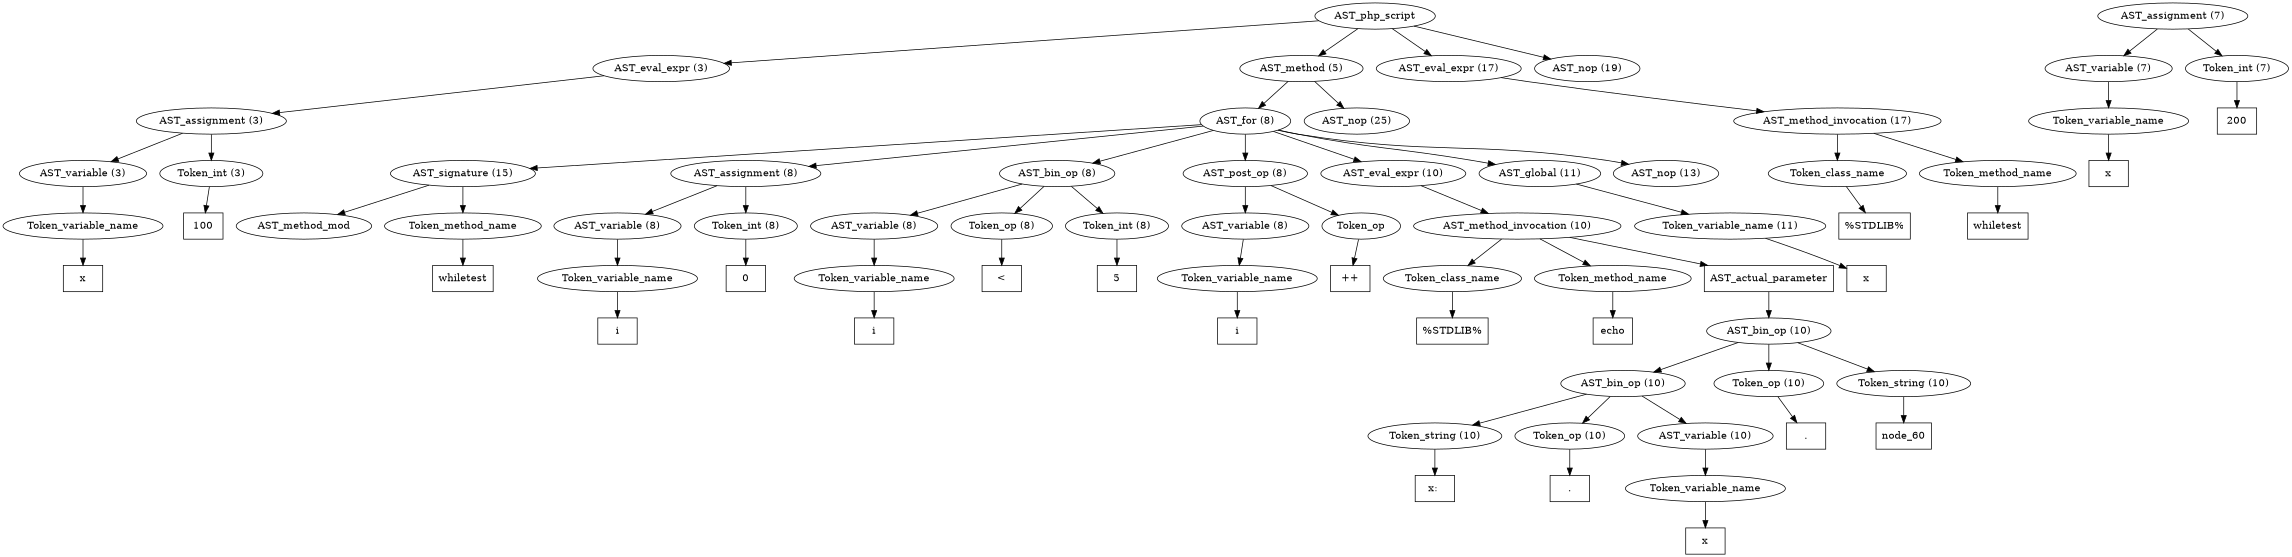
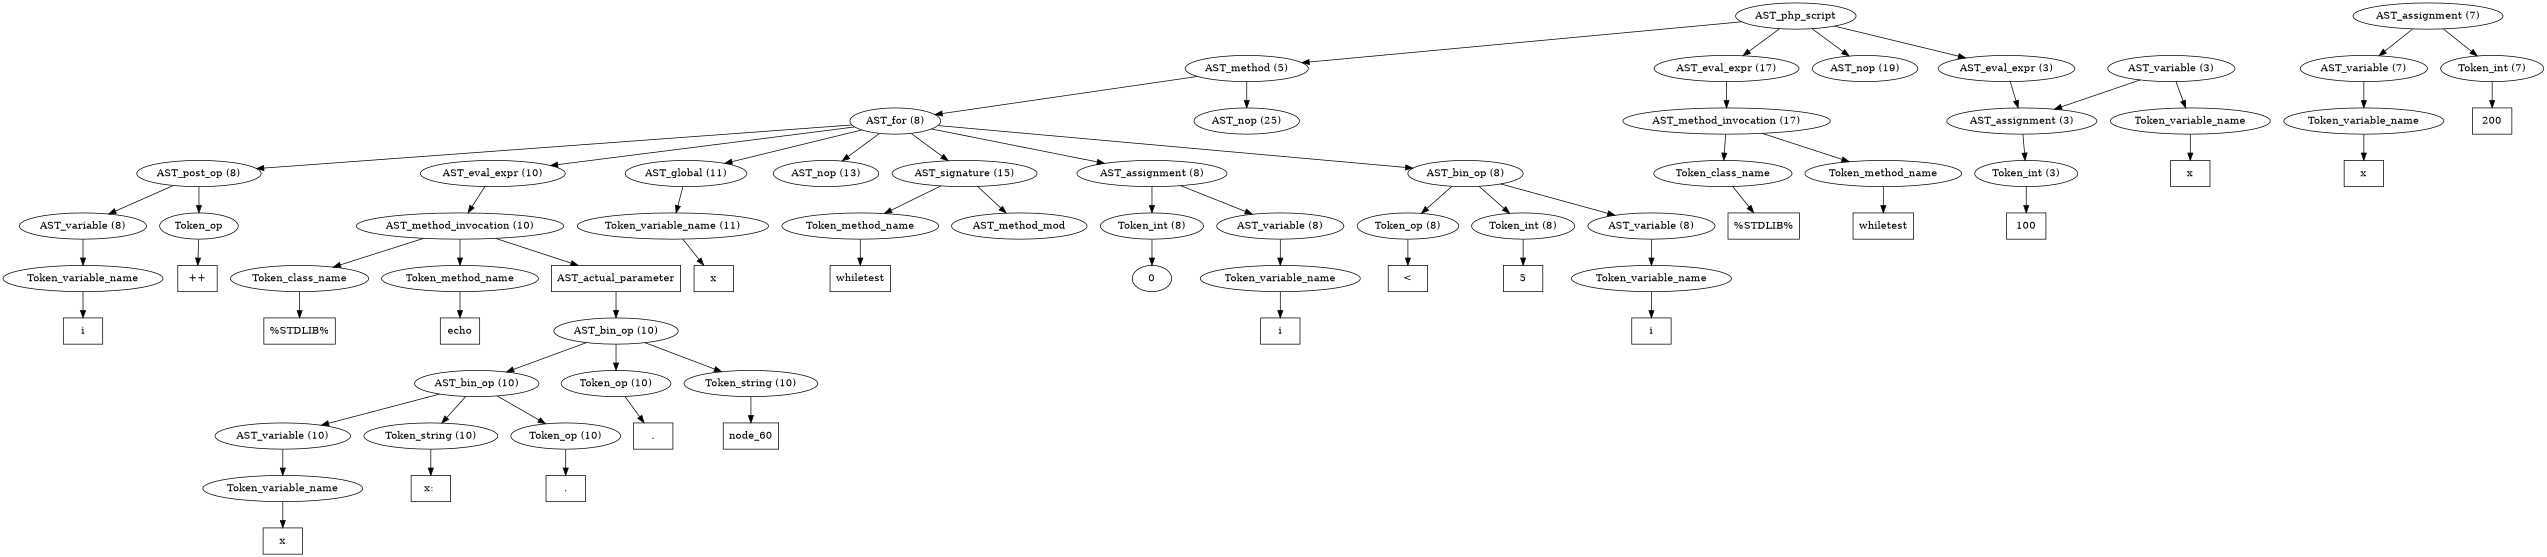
(150, 146) -> (2101, 93)
(746, 279) -> (1152, 279)
